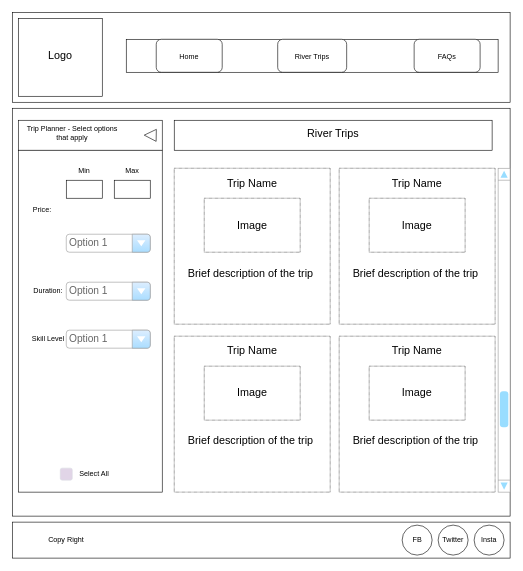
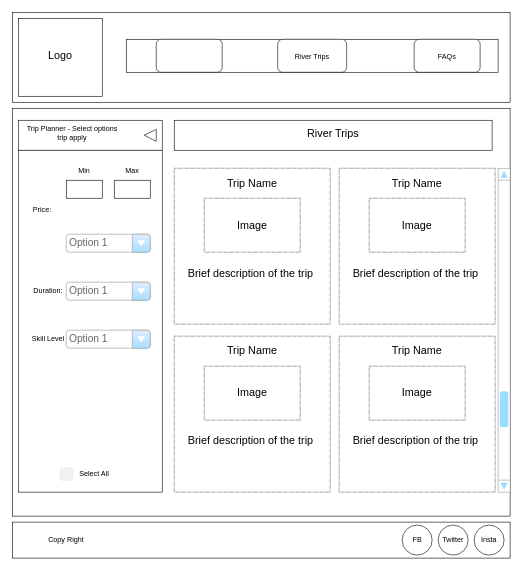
(189, 57) -> none
(72, 134) -> (72, 134)
(66, 474) -> (66, 474)
